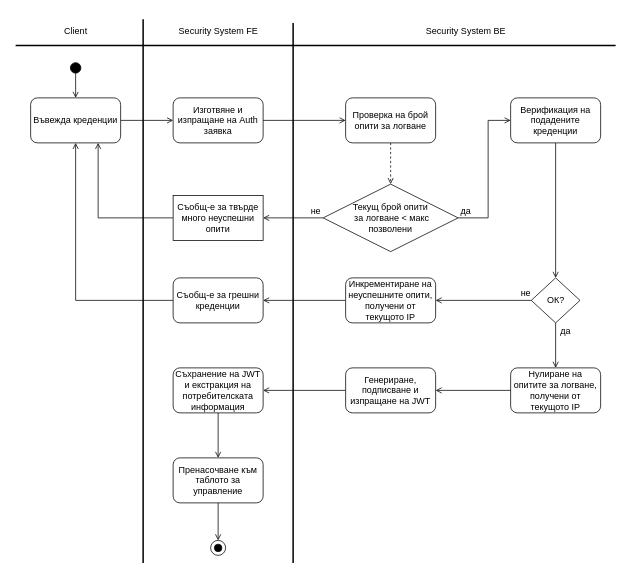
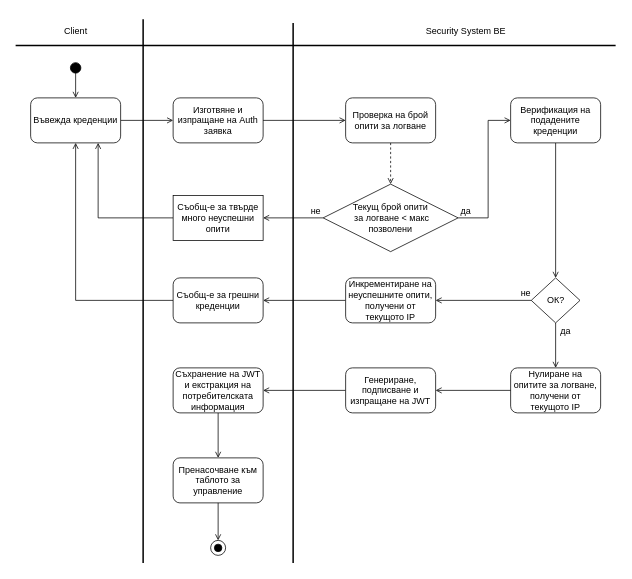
(218, 27) -> none
